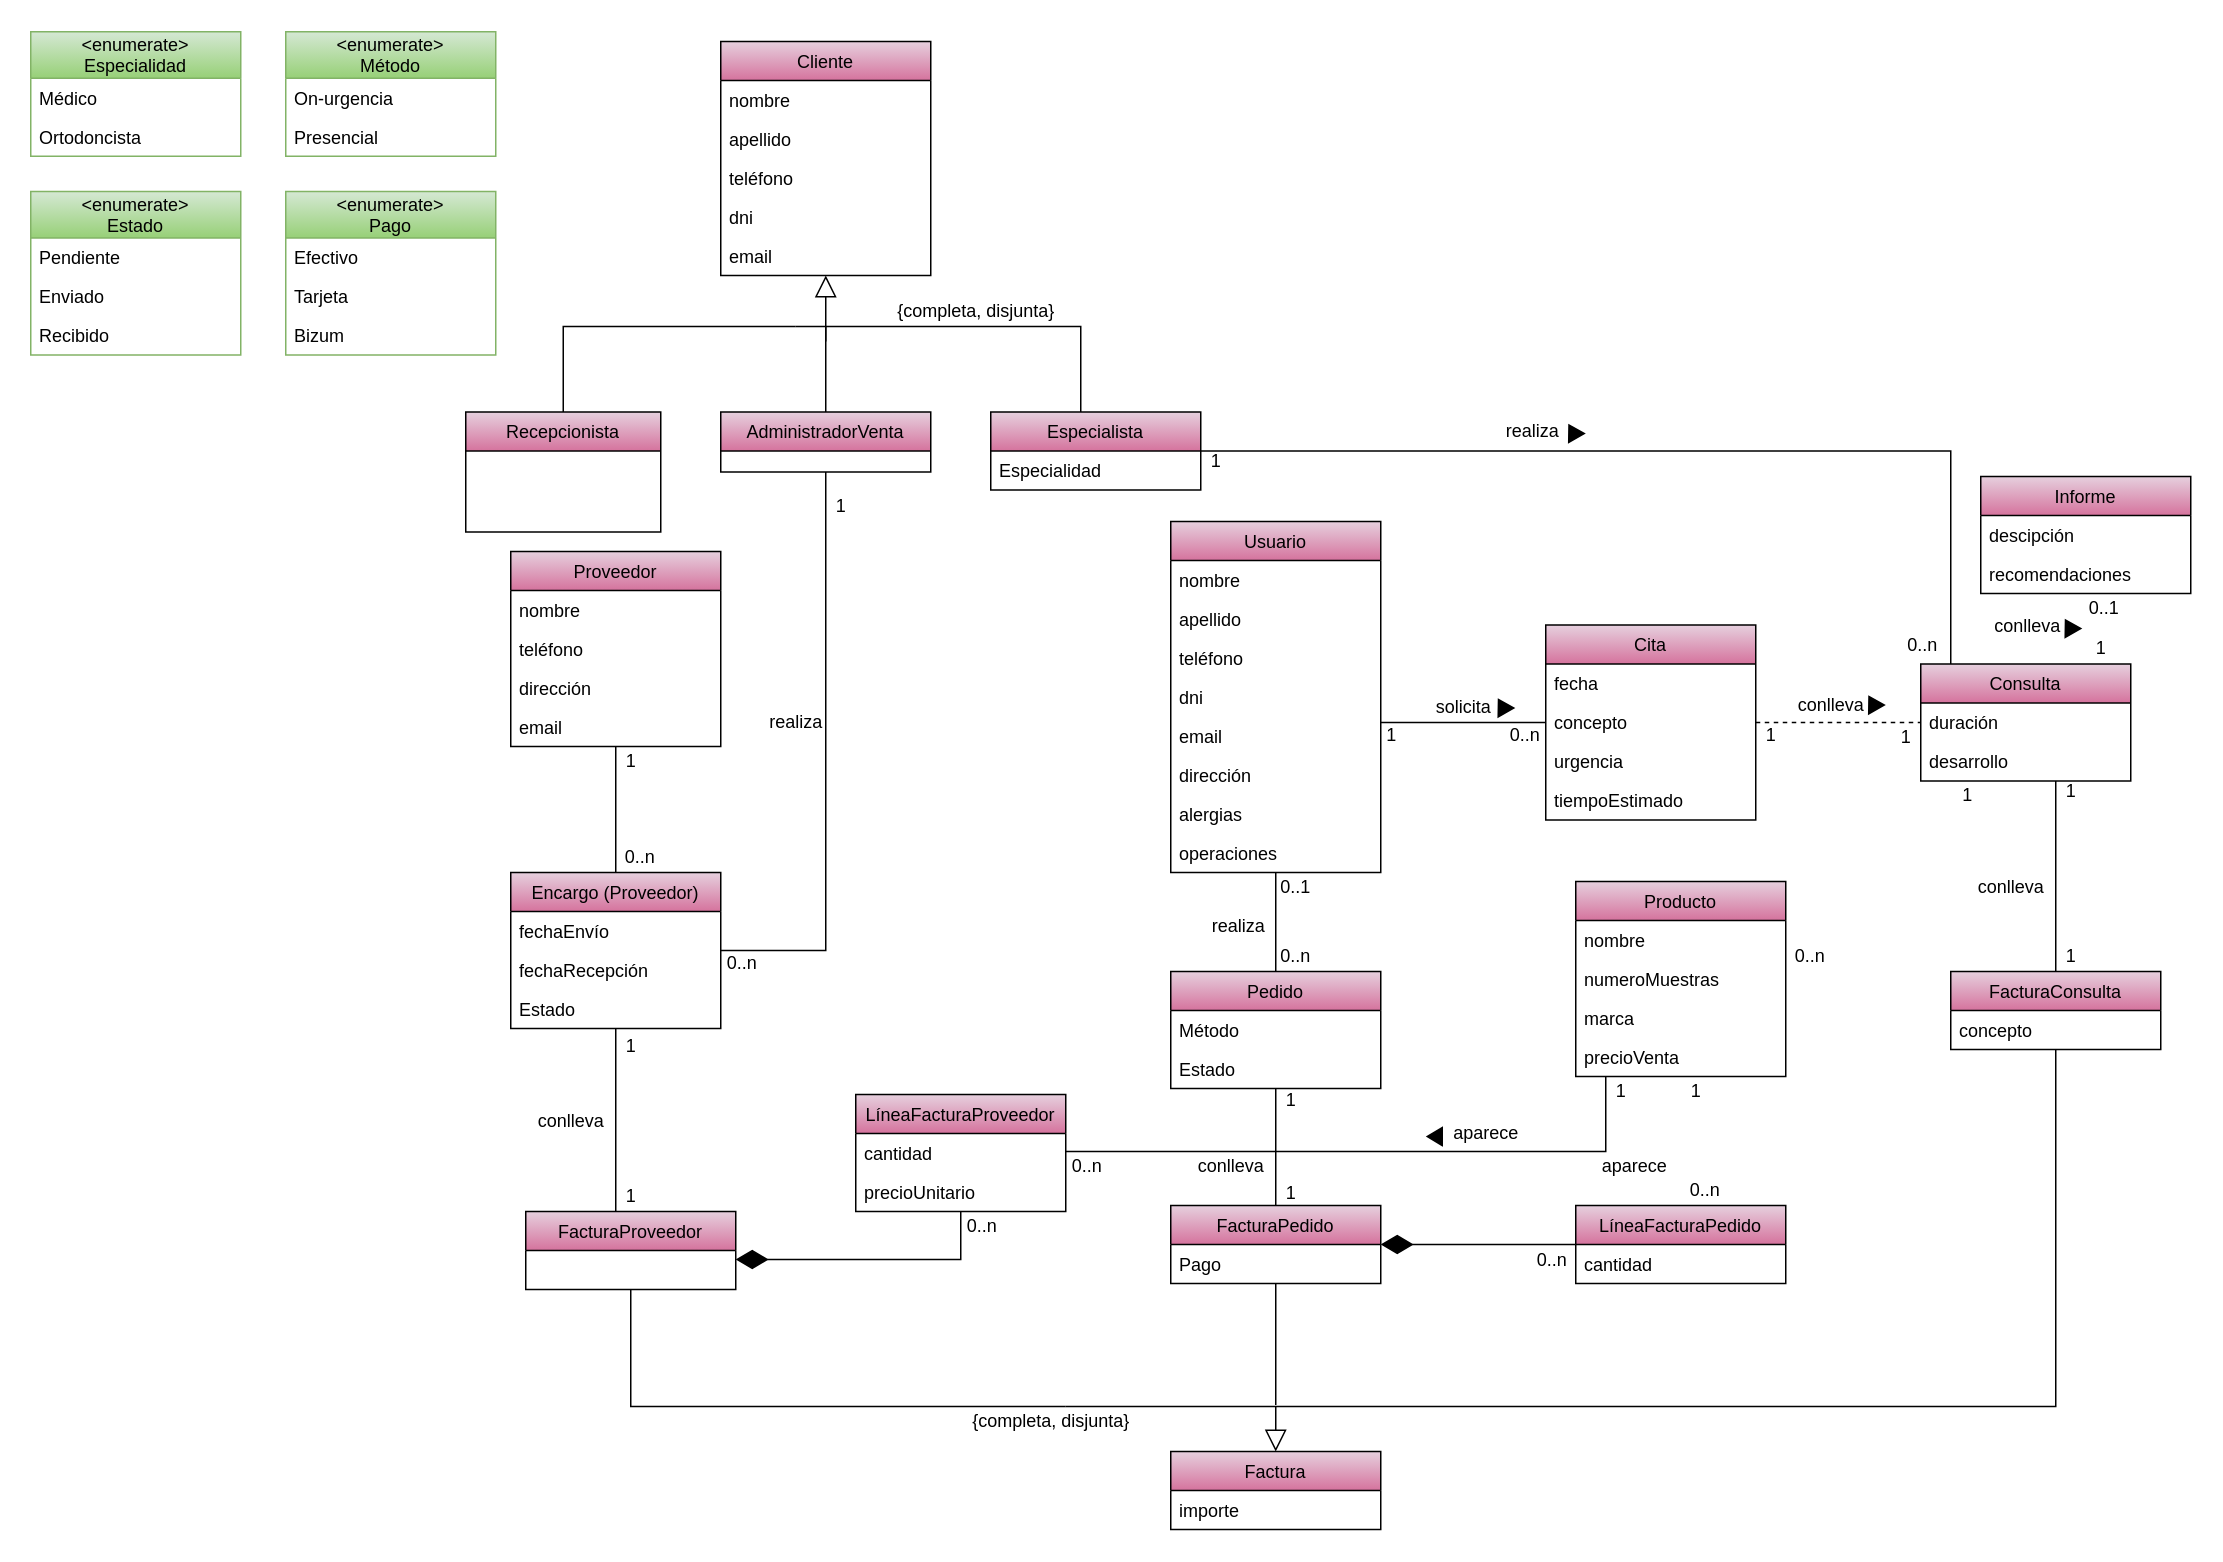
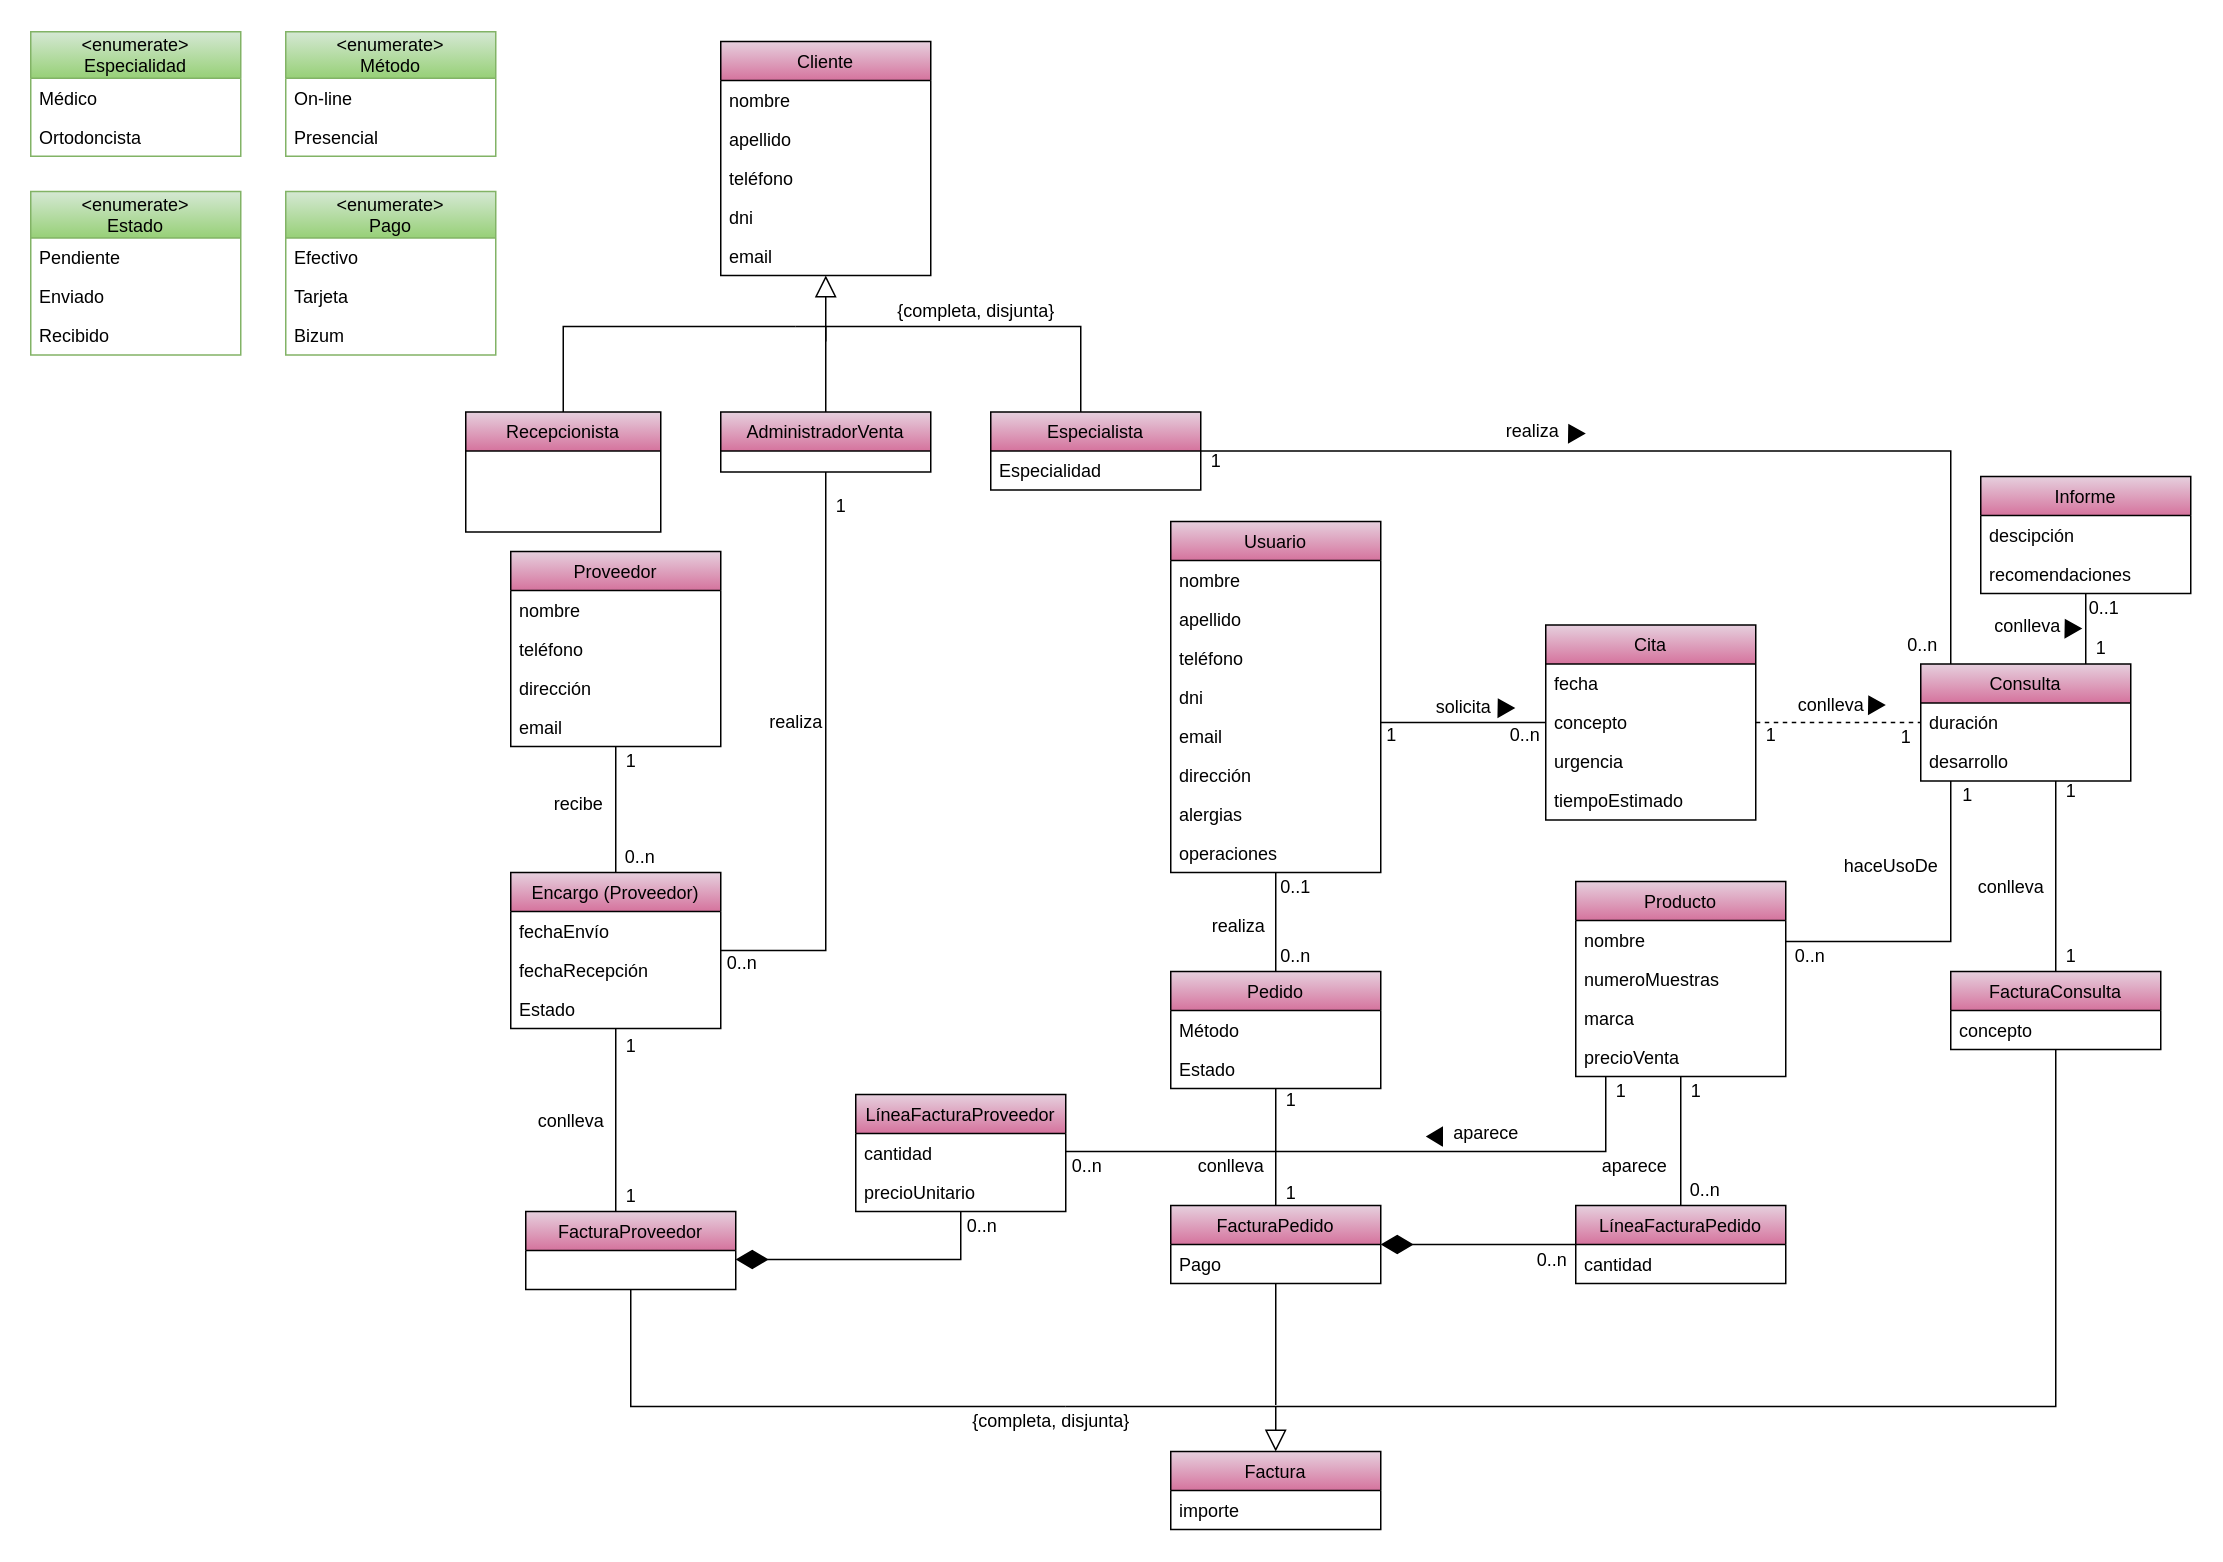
(347, 98) -> (325, 98)
none -> (2086, 630)
none -> (578, 805)
none -> (1891, 866)
none -> (1948, 941)
none -> (1681, 1142)
